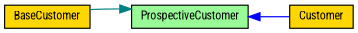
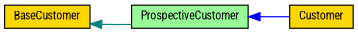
(105, 9) -> (117, 25)
